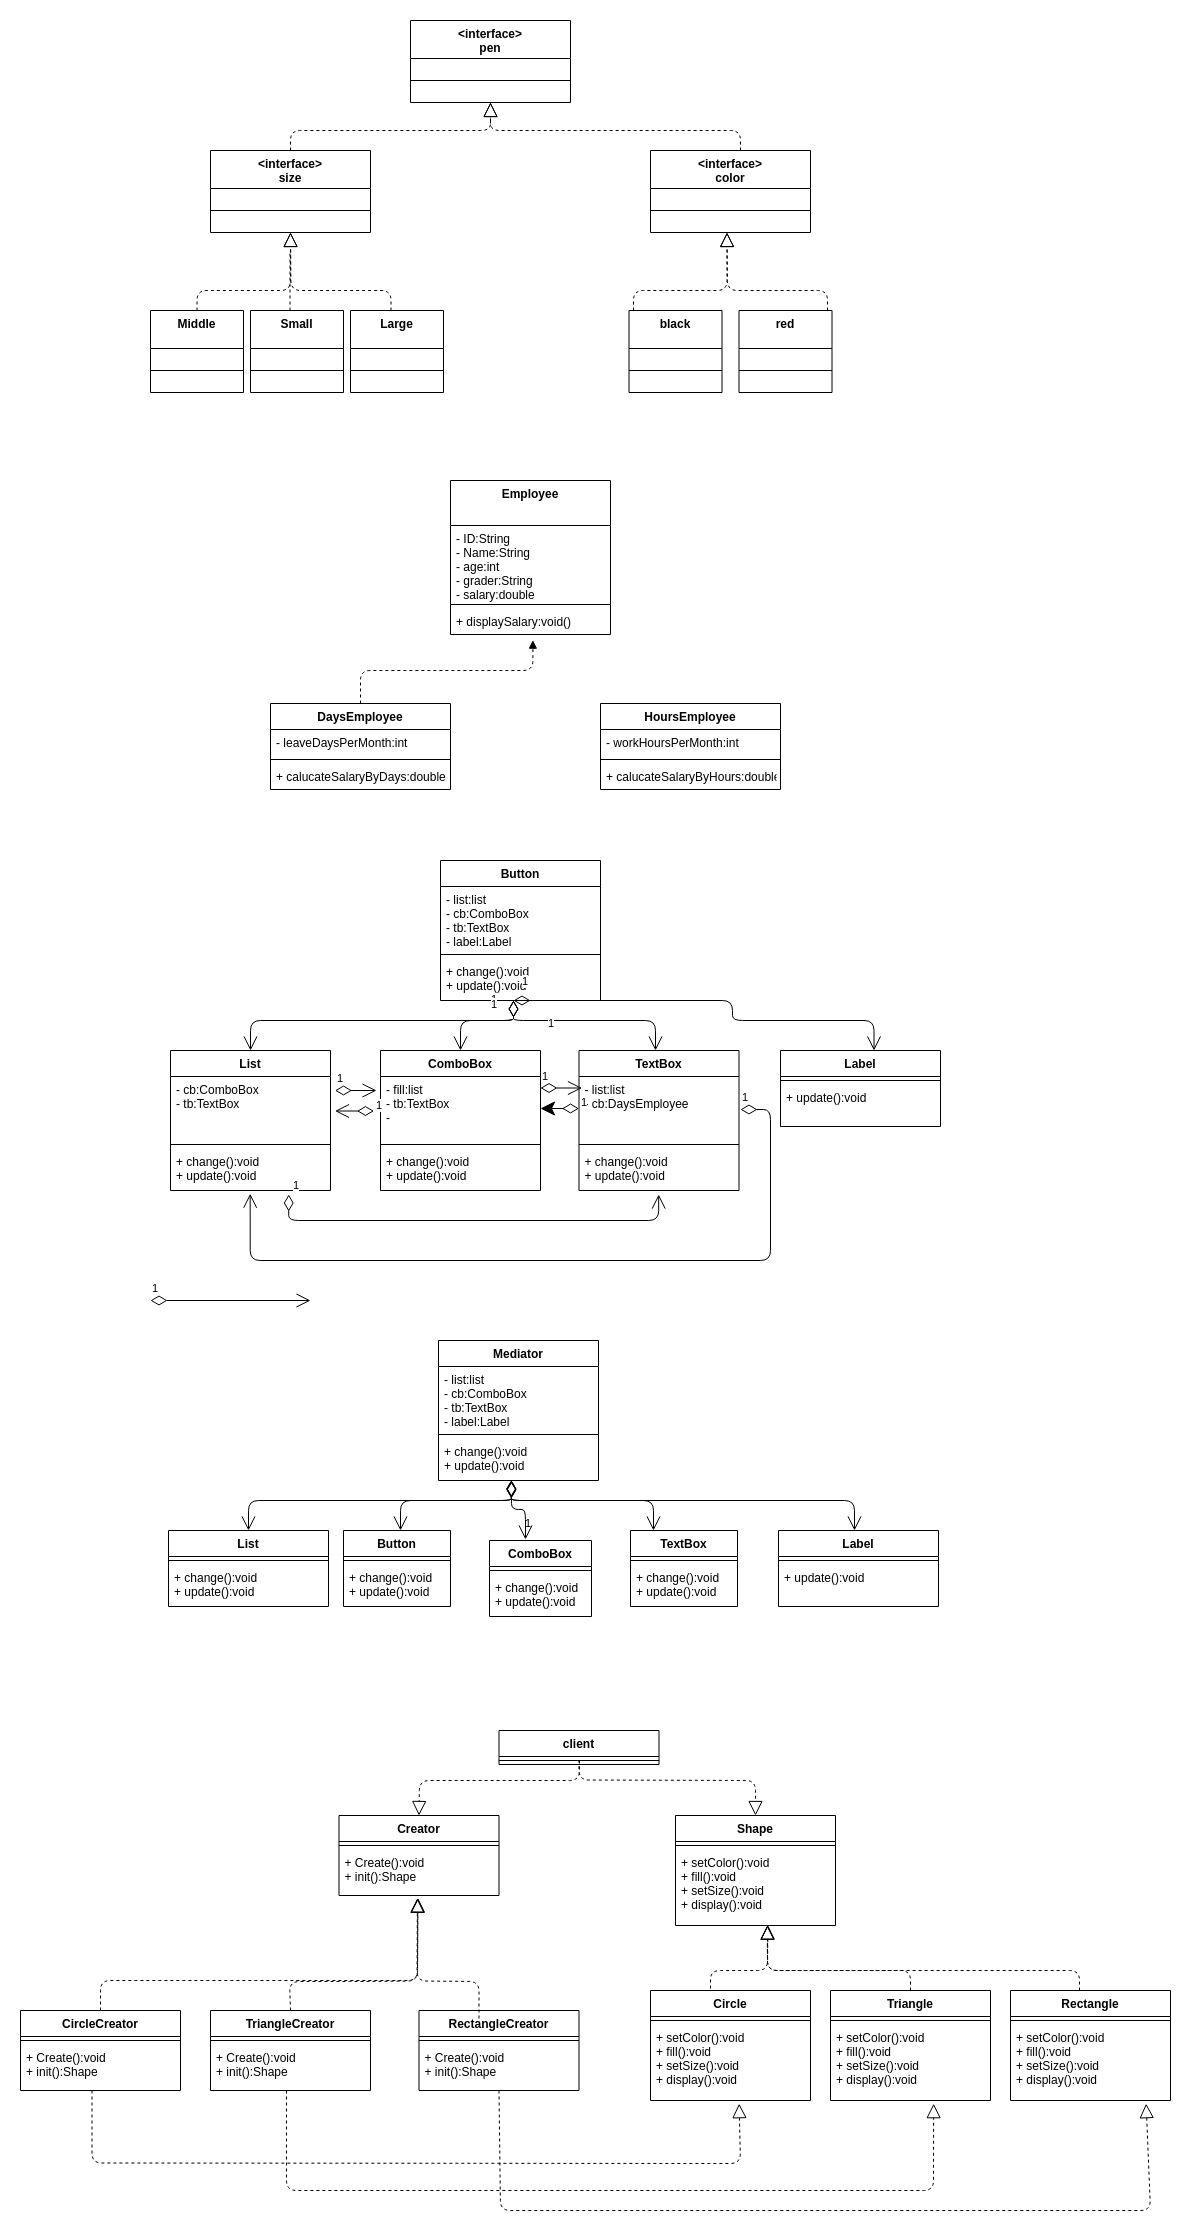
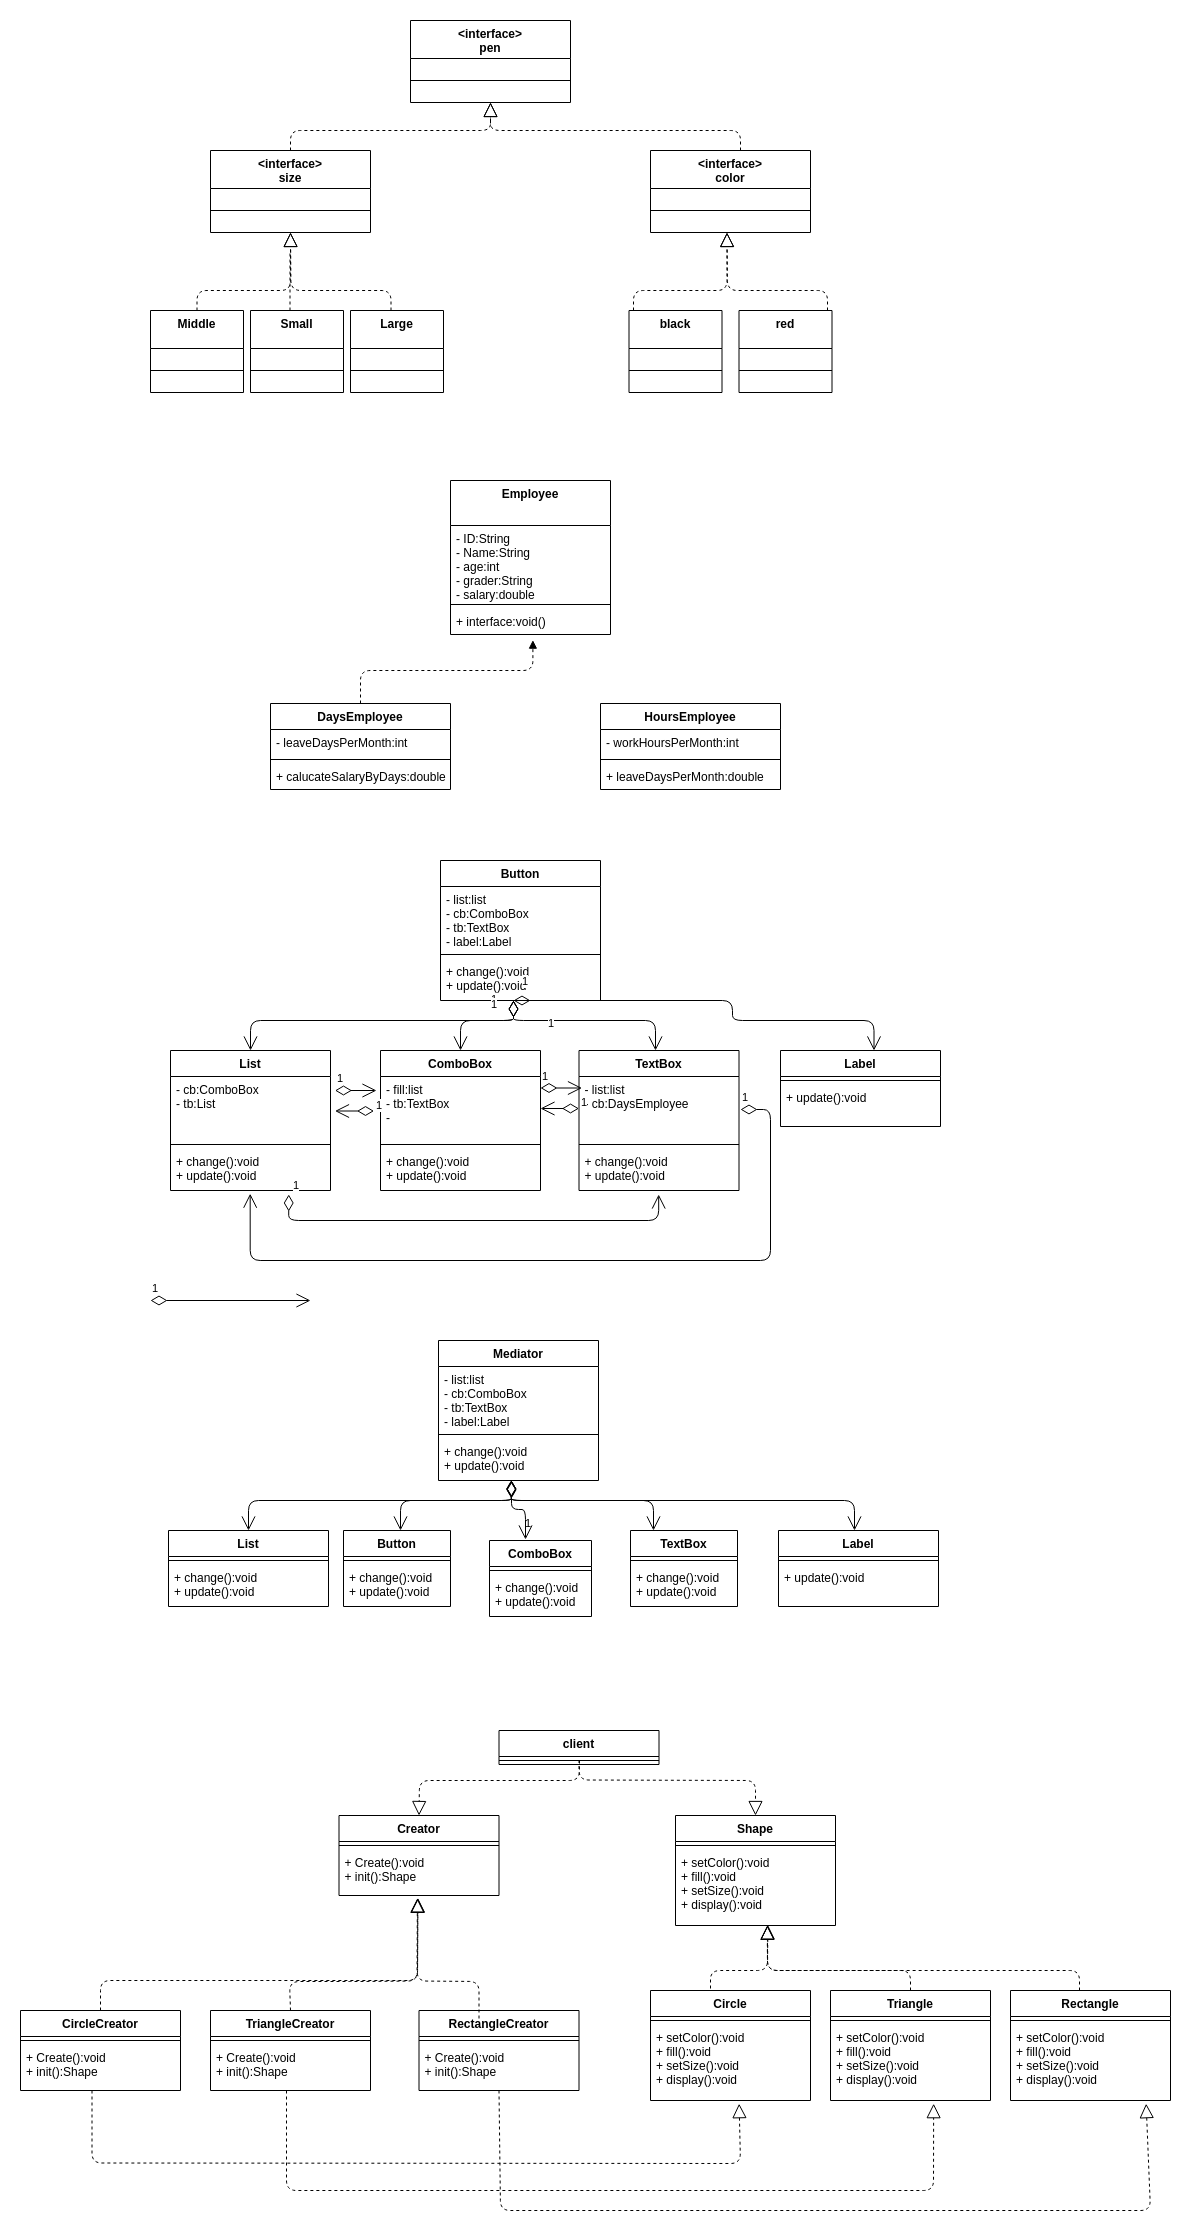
(521, 622) -> (510, 622)
(699, 777) -> (687, 777)
(217, 1090) -> (217, 1090)
(552, 1109) -> (549, 1109)
